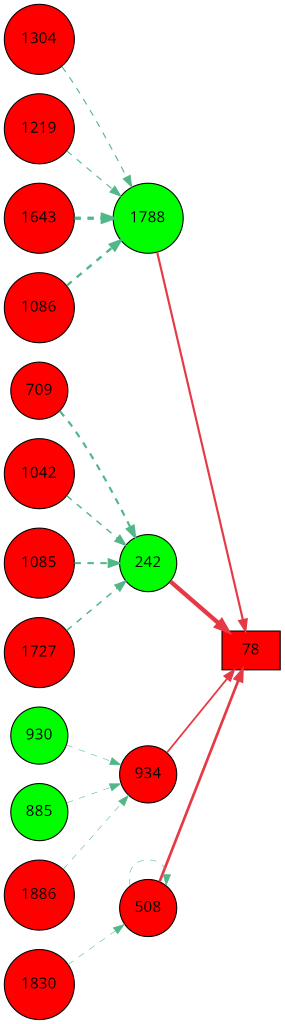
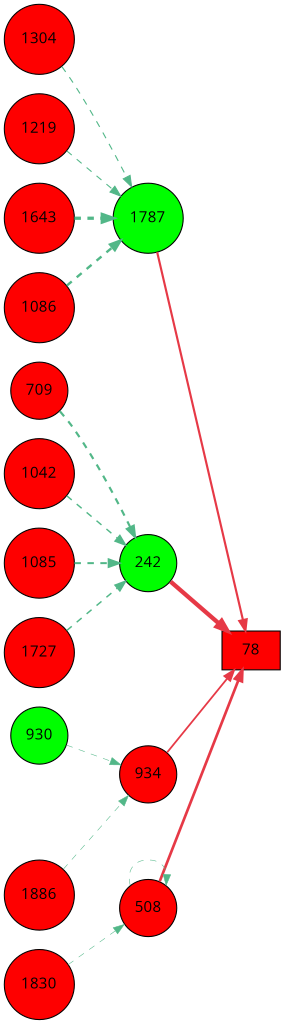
(148, 218) -> (148, 218)
(39, 812) -> none
